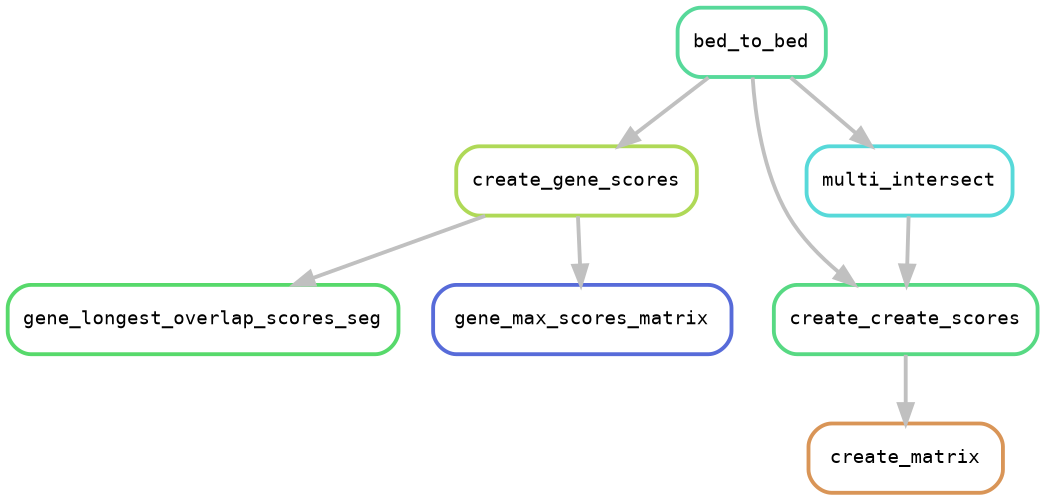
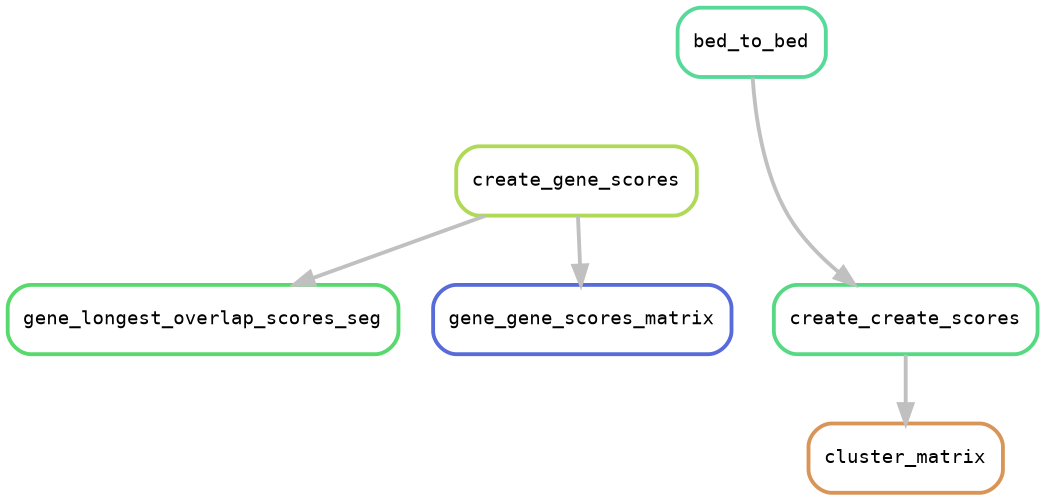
(672, 106) -> none
(910, 181) -> none
(582, 320) -> (582, 320)
(906, 458) -> (906, 458)
